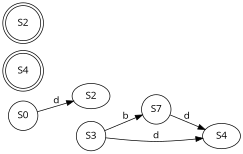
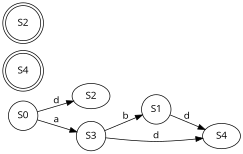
(156, 109) -> (156, 109)
none -> (54, 125)
